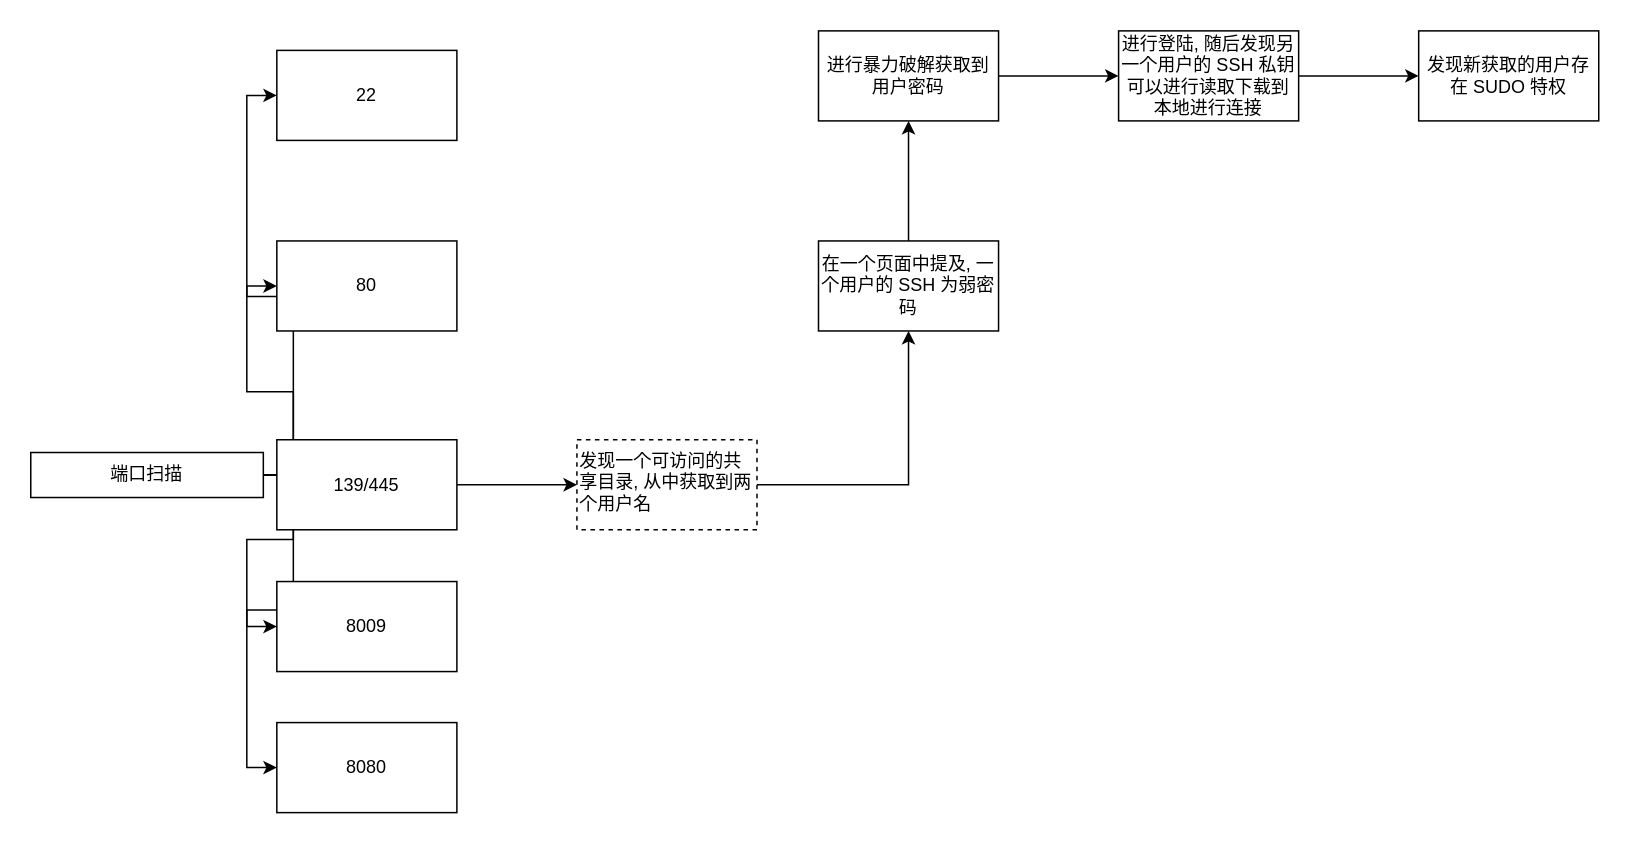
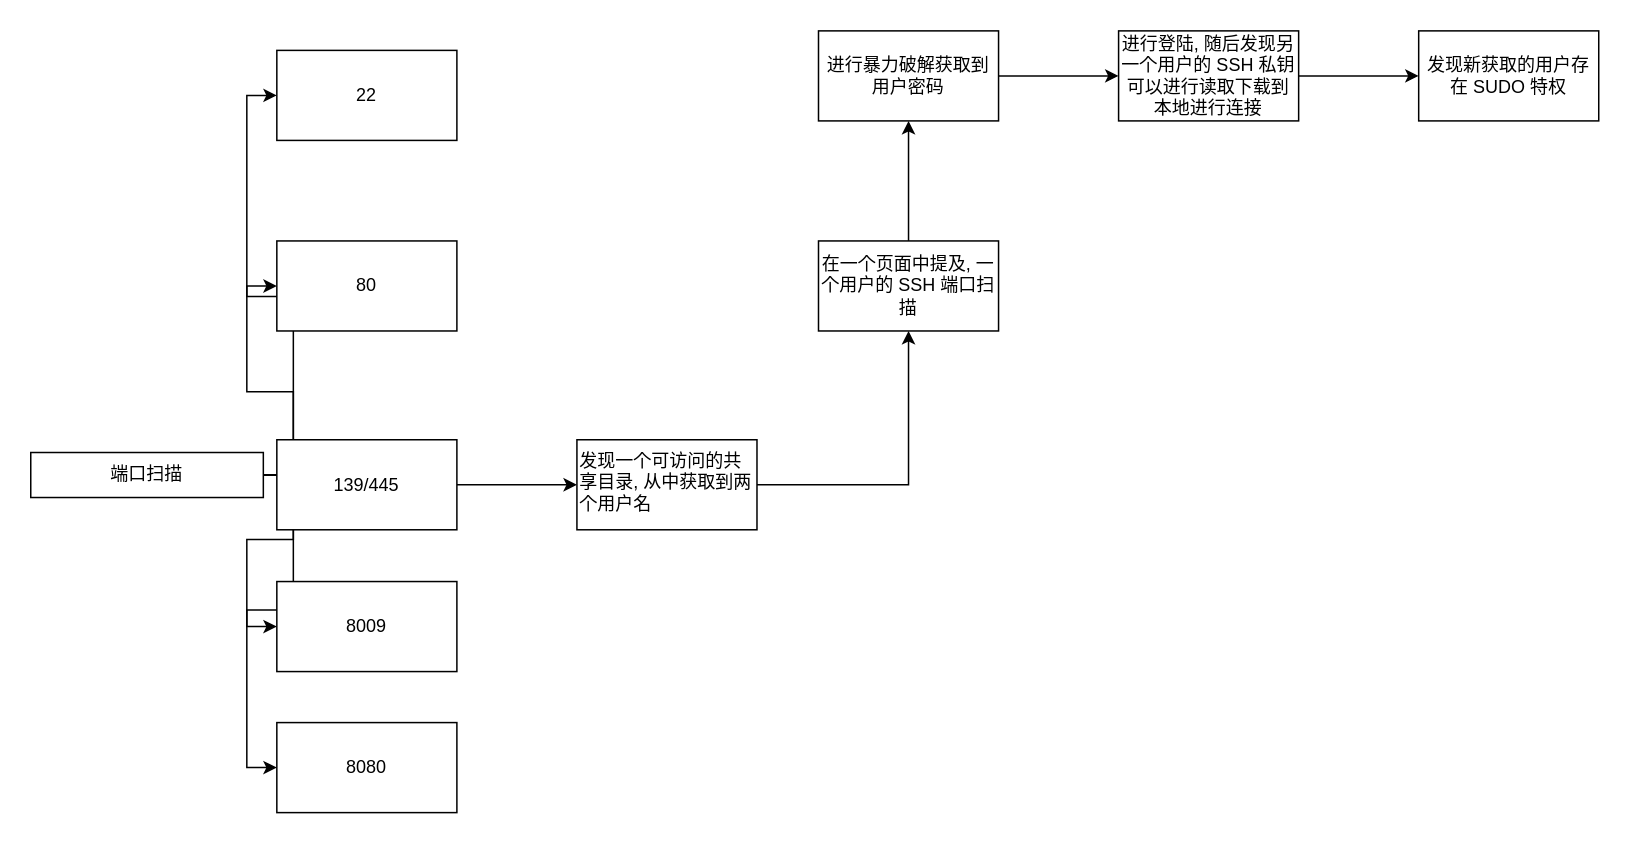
(908, 286) -> (908, 286)
(667, 485) -> (667, 485)
